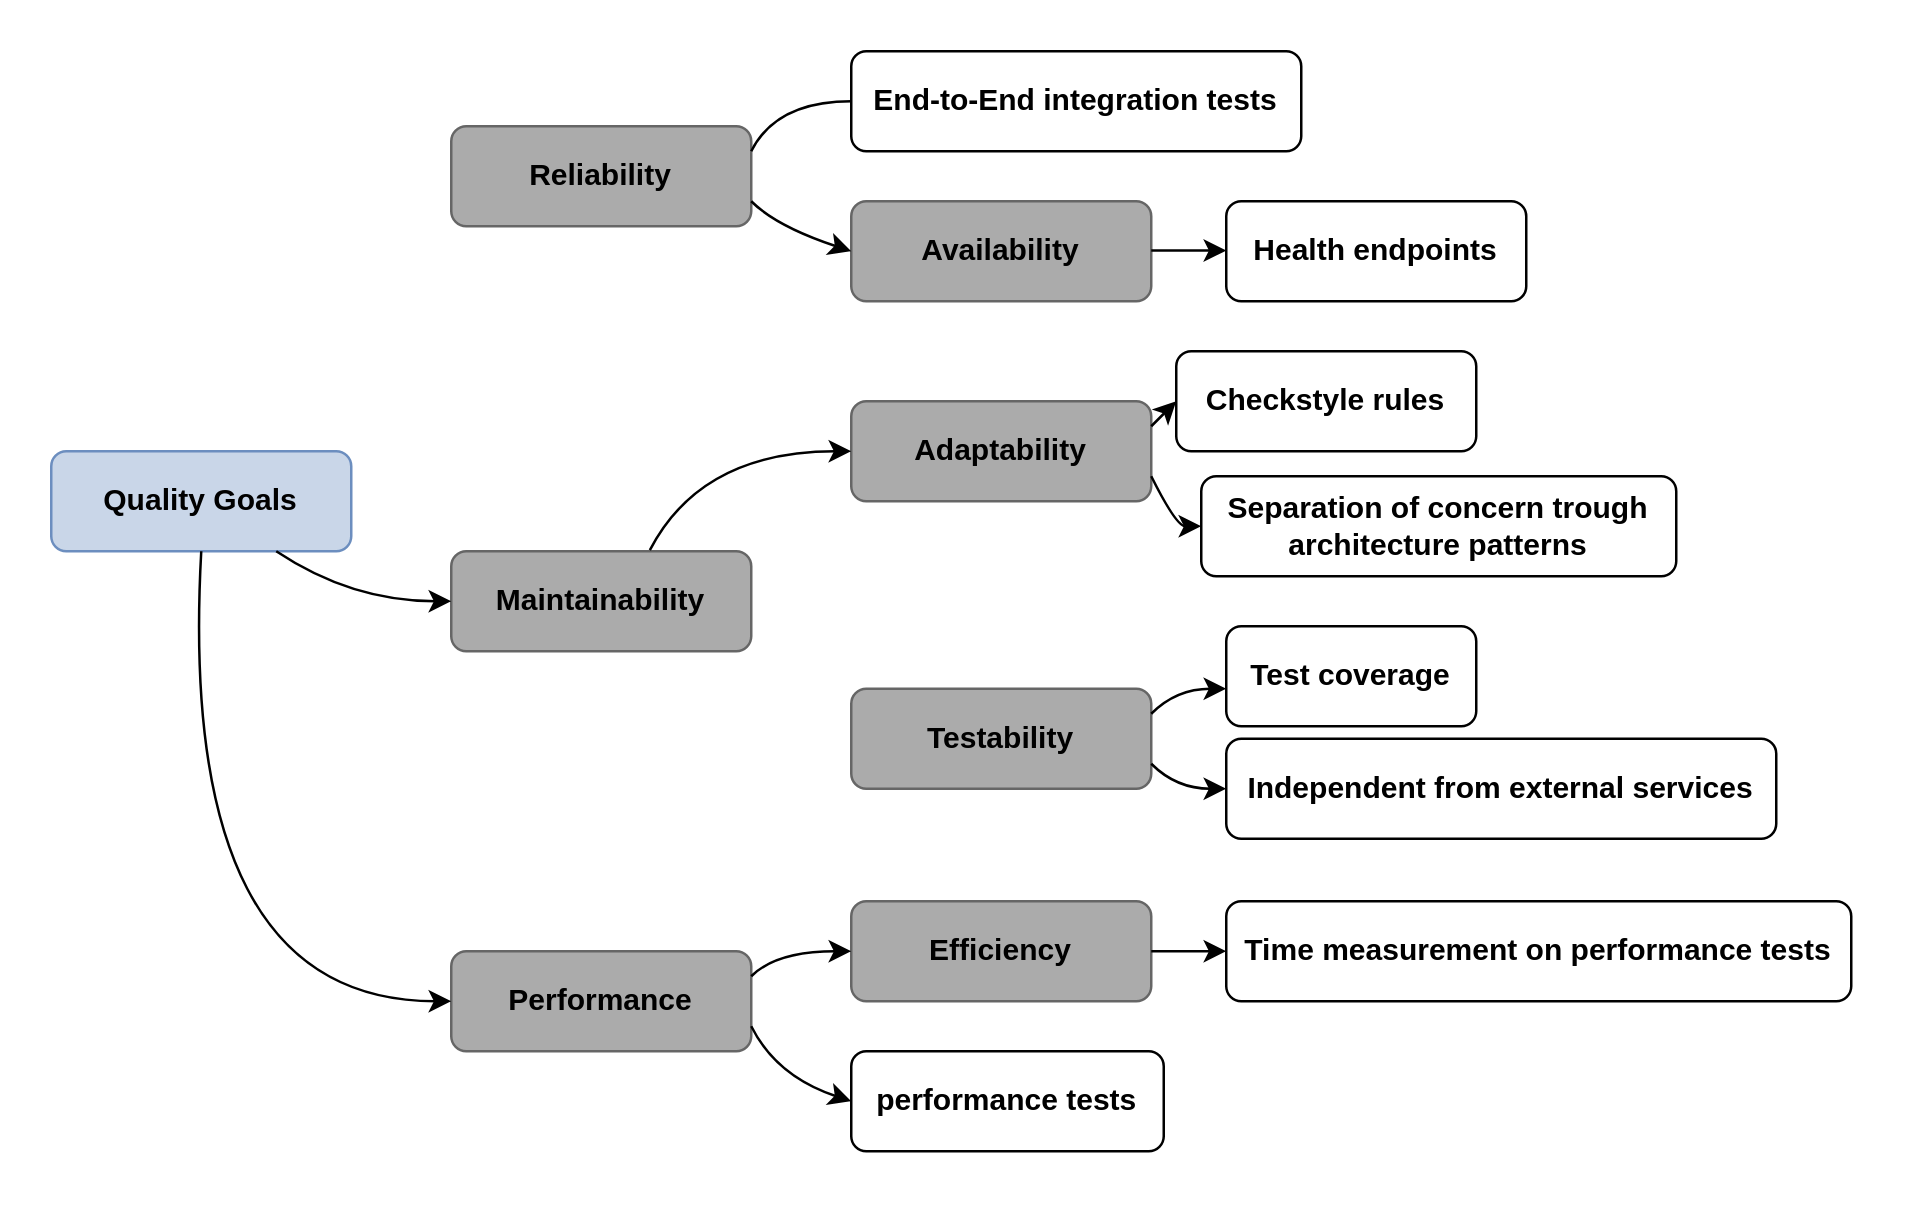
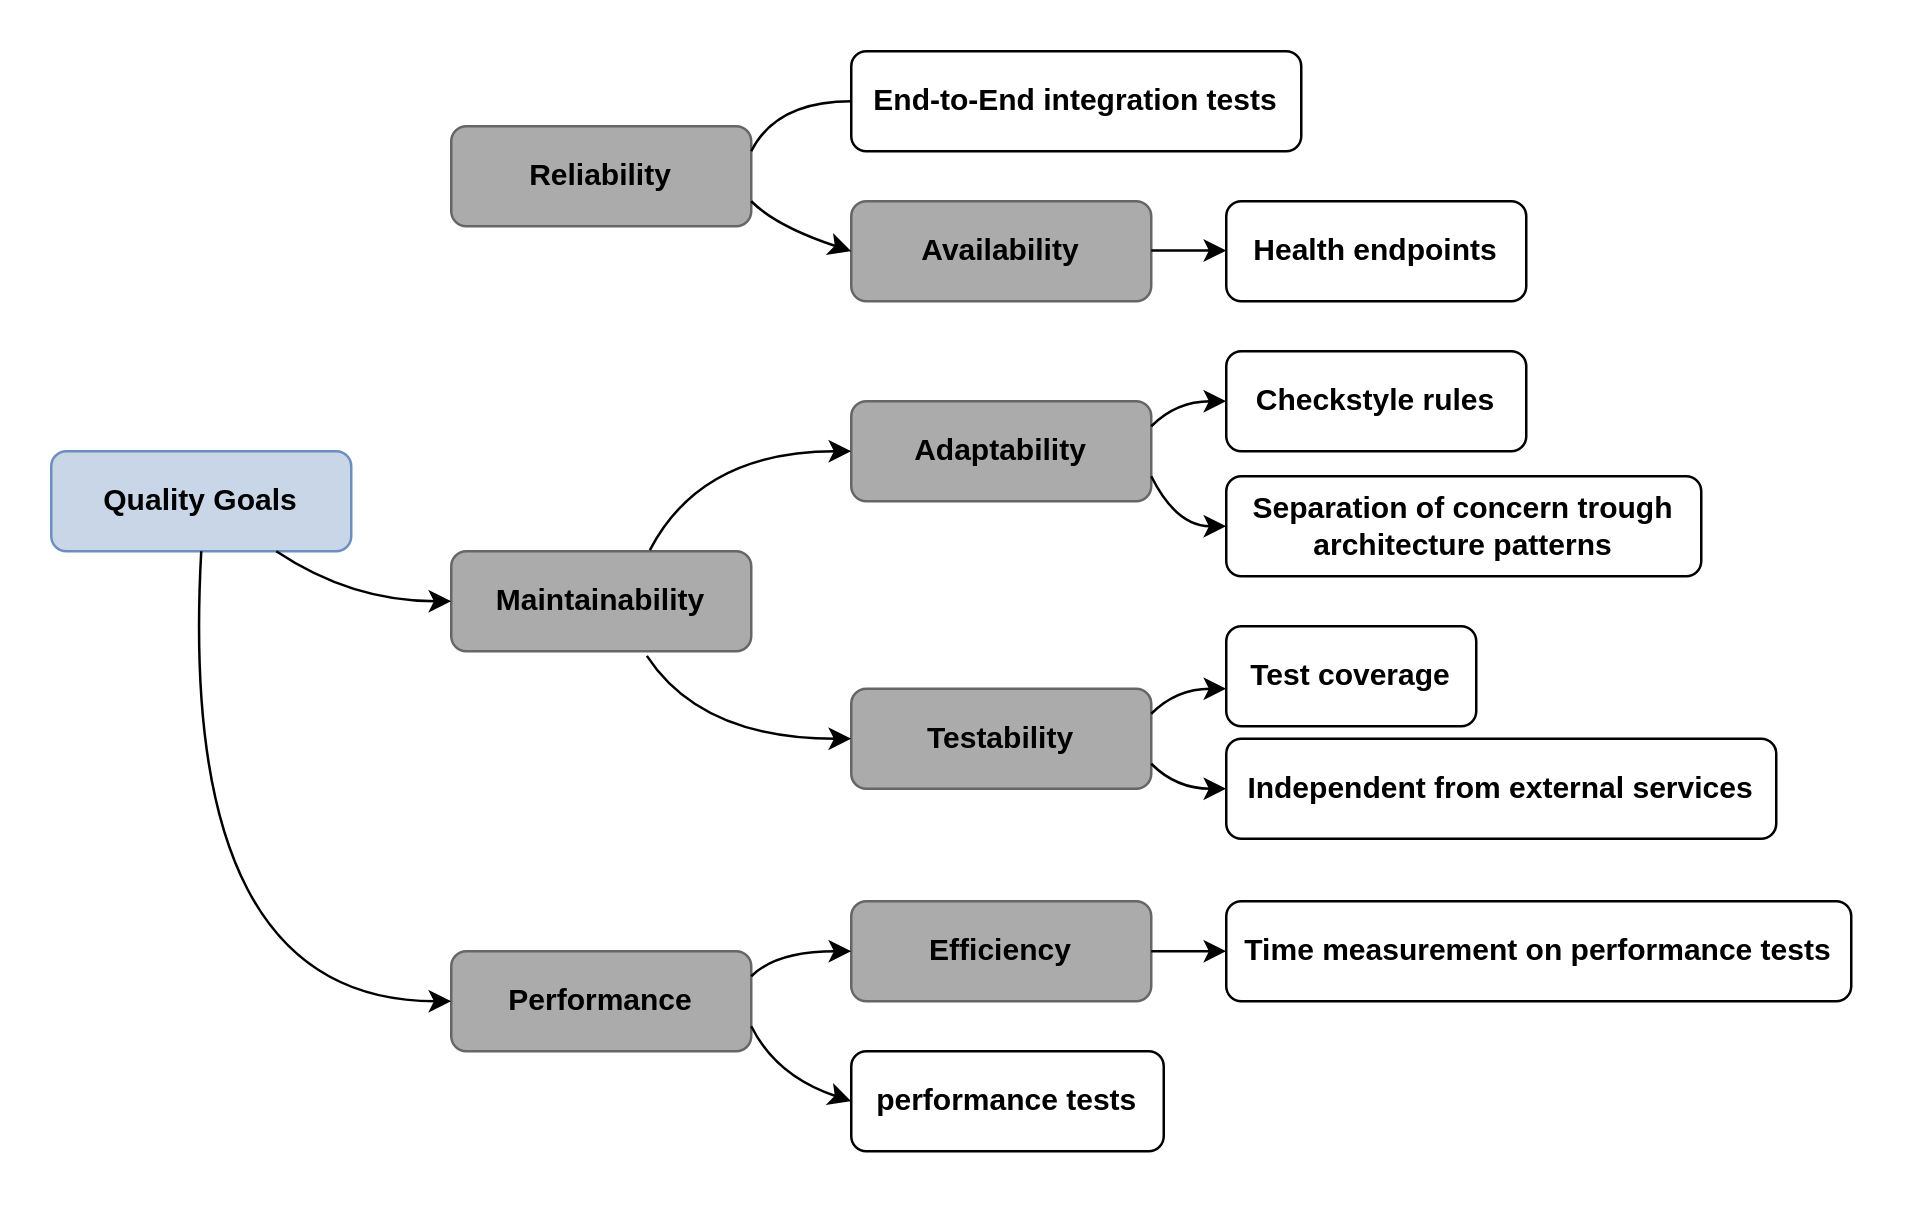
(1326, 401) -> (1376, 401)
(1439, 526) -> (1464, 526)
none -> (731, 722)
